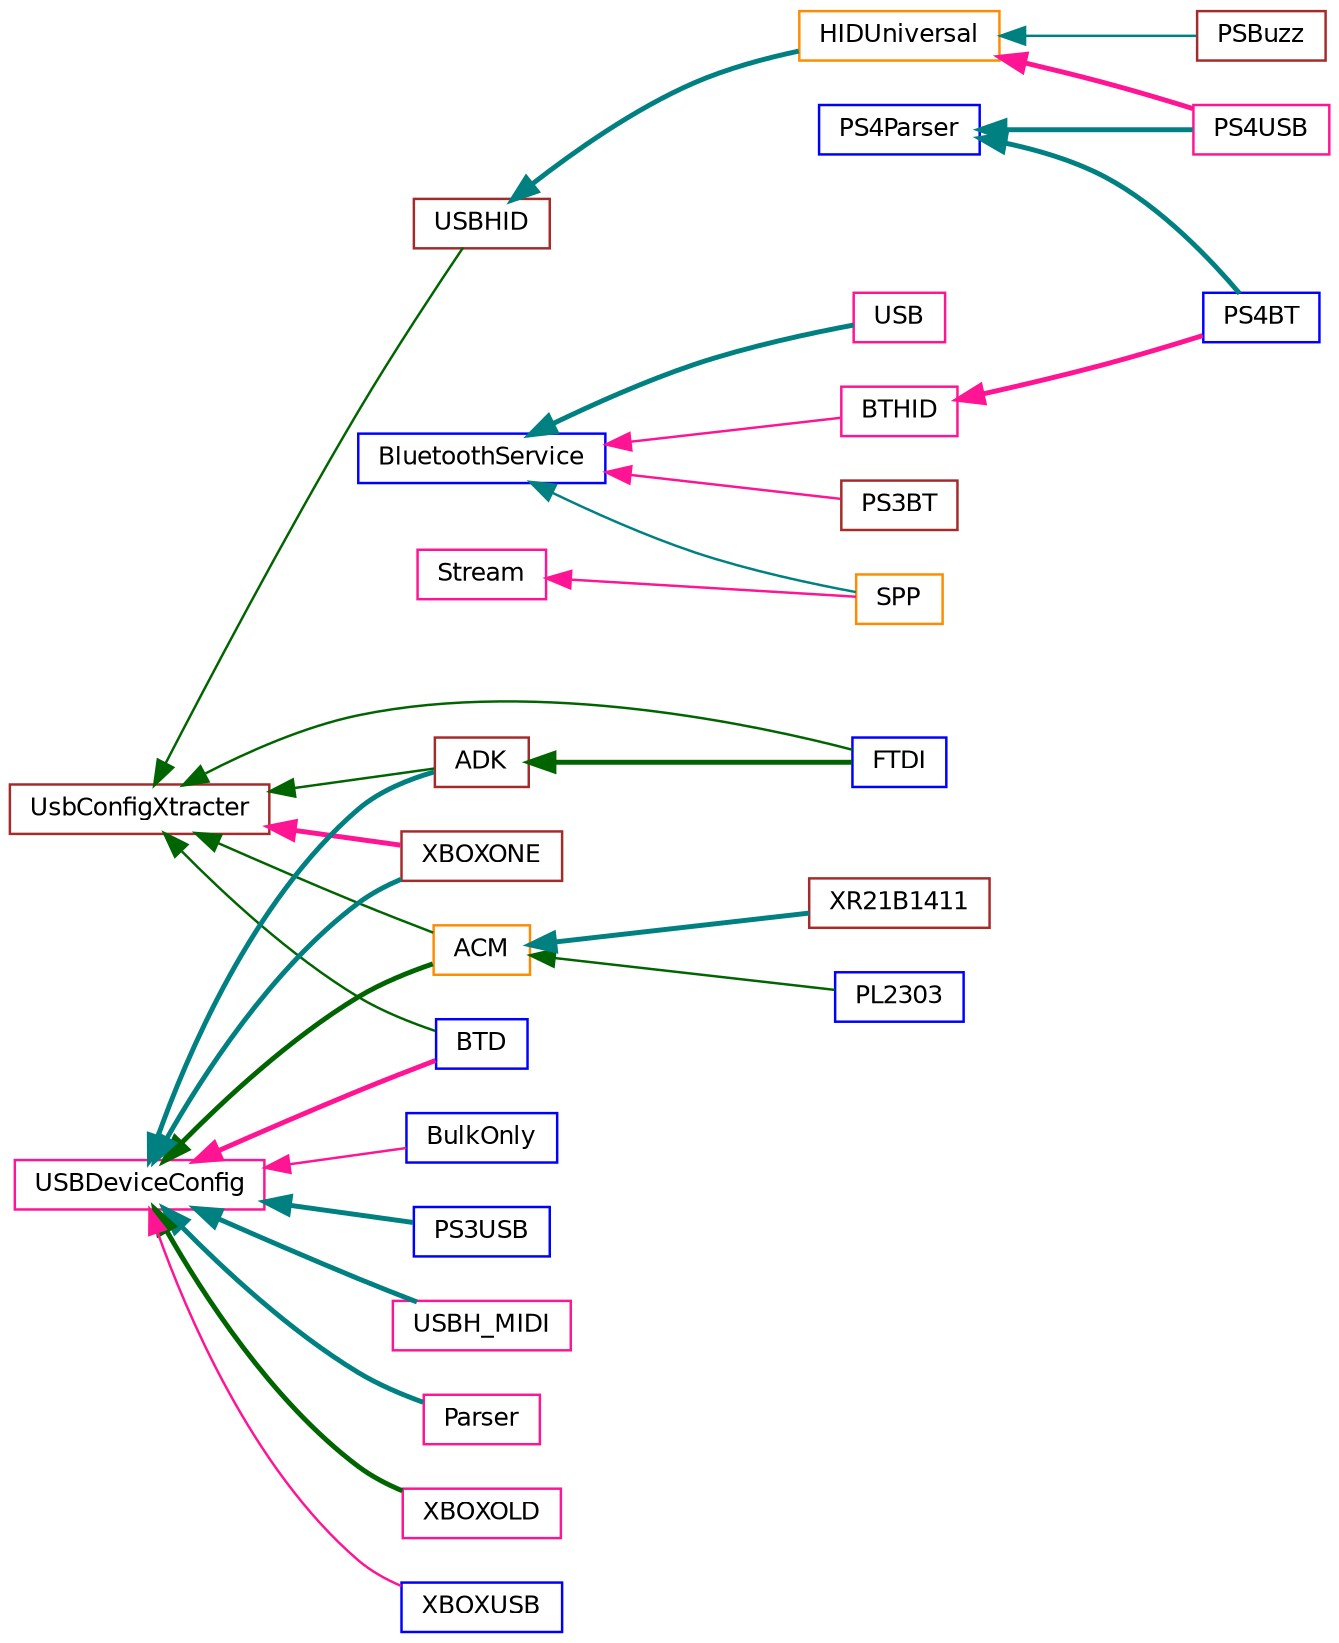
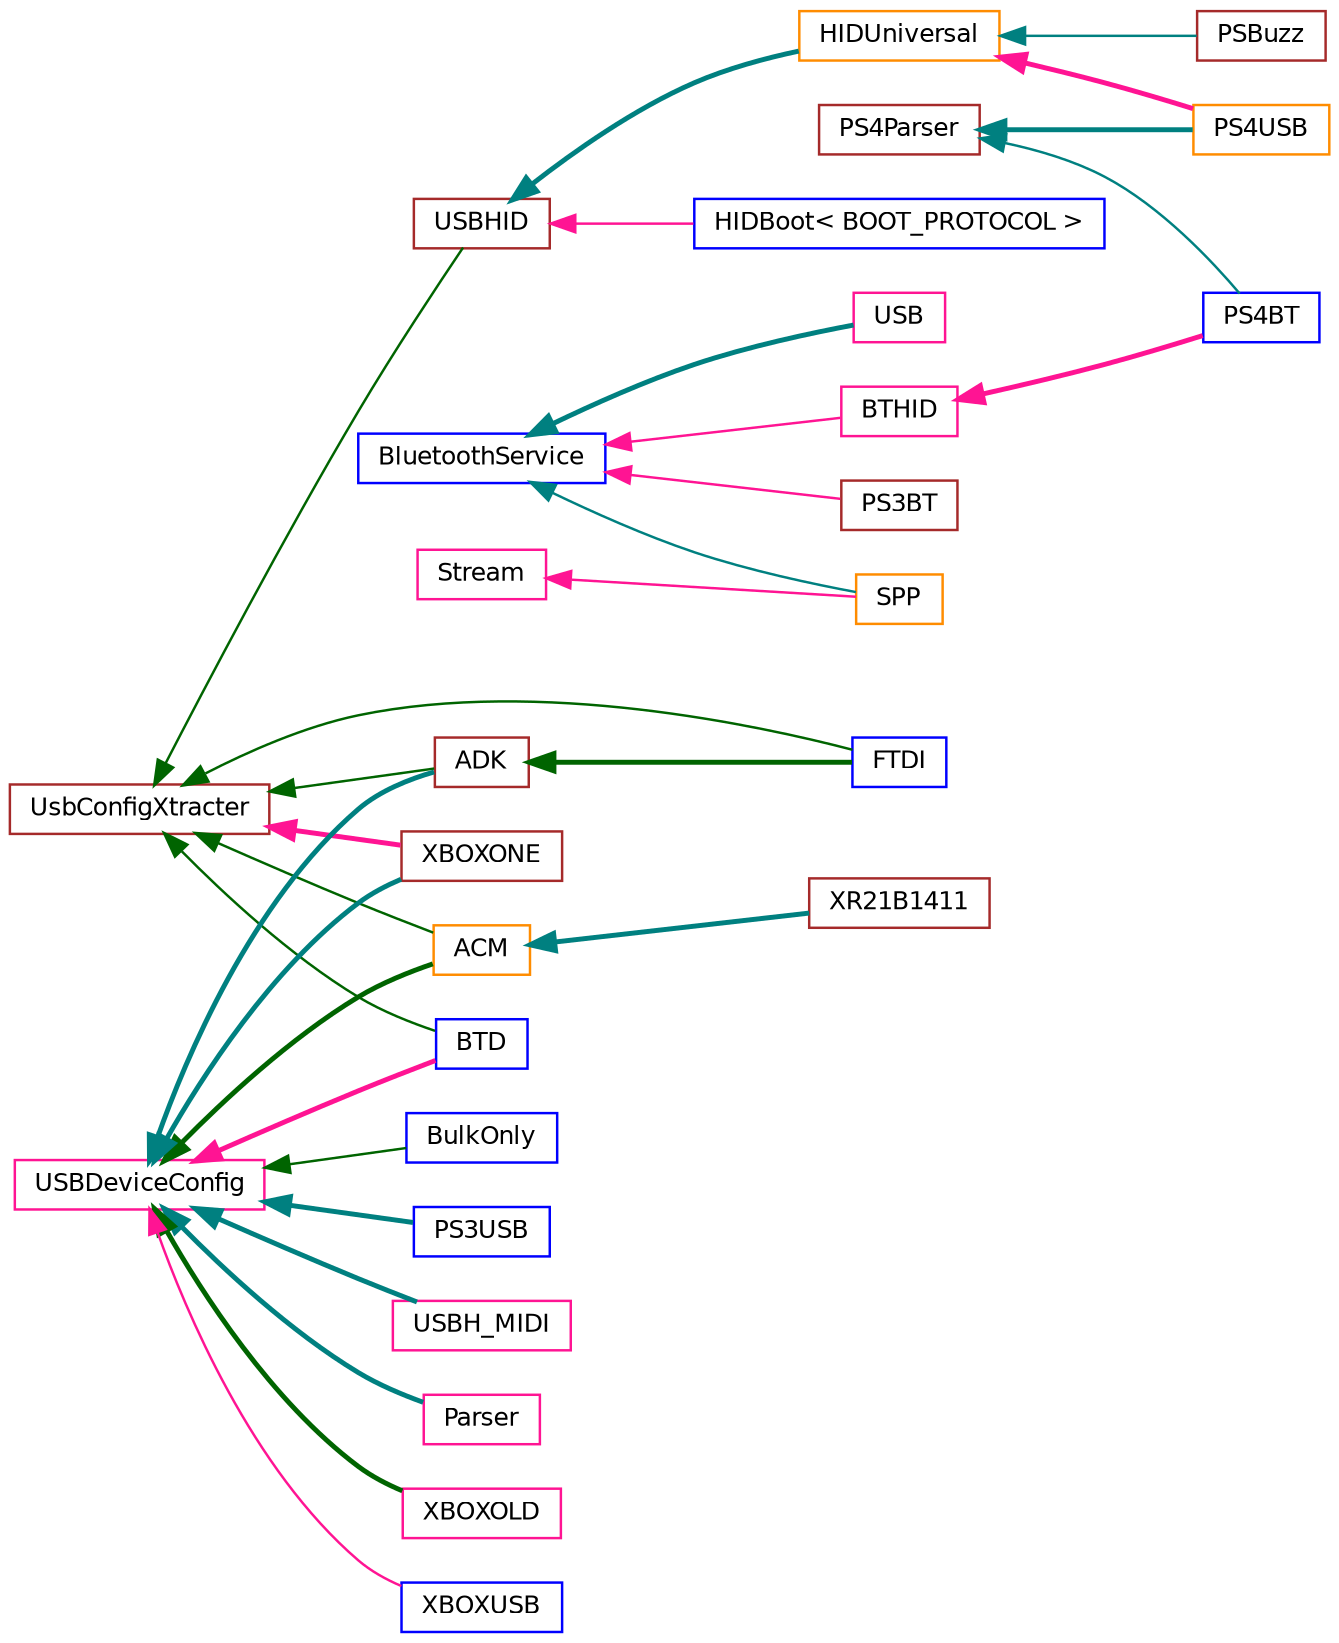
(899, 130) -> (899, 130)
(1261, 130) -> (1261, 130)
(1136, 196) -> (1136, 196)
none -> (899, 224)
(899, 997) -> none
(348, 1156) -> (348, 1156)
